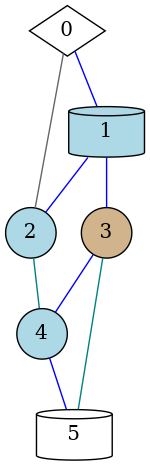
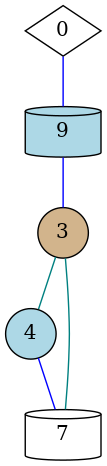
(107, 132) -> (63, 132)
(31, 233) -> none
(74, 283) -> (47, 283)
(74, 435) -> (63, 435)
